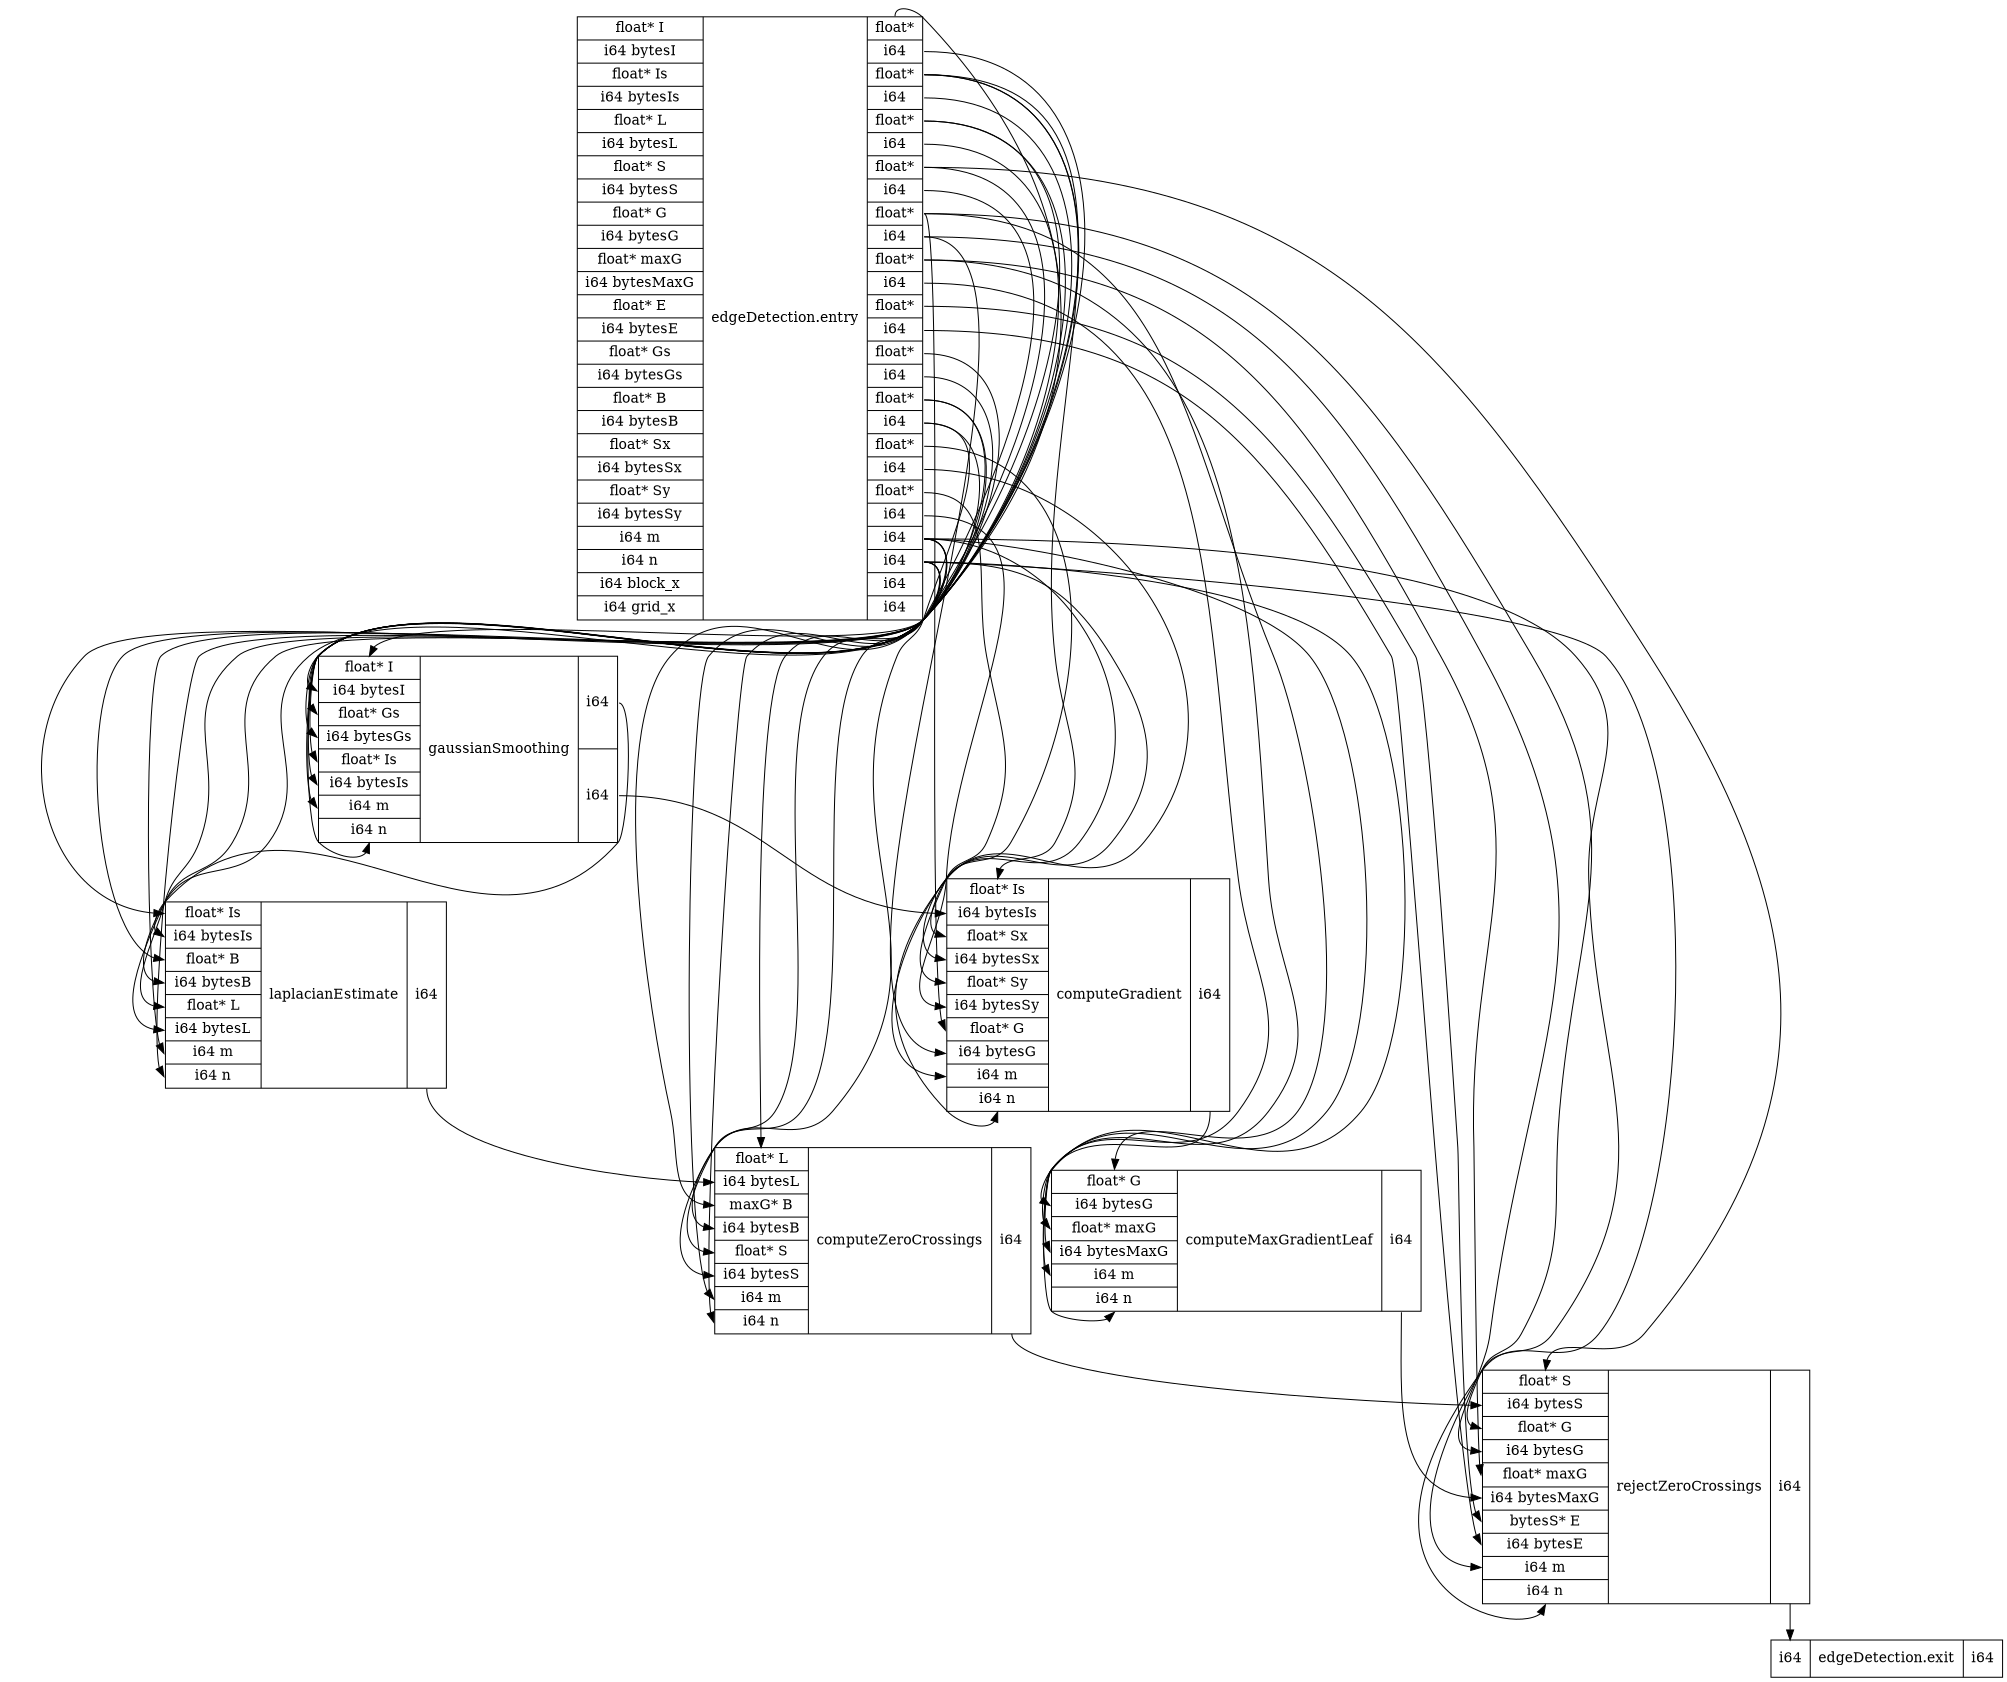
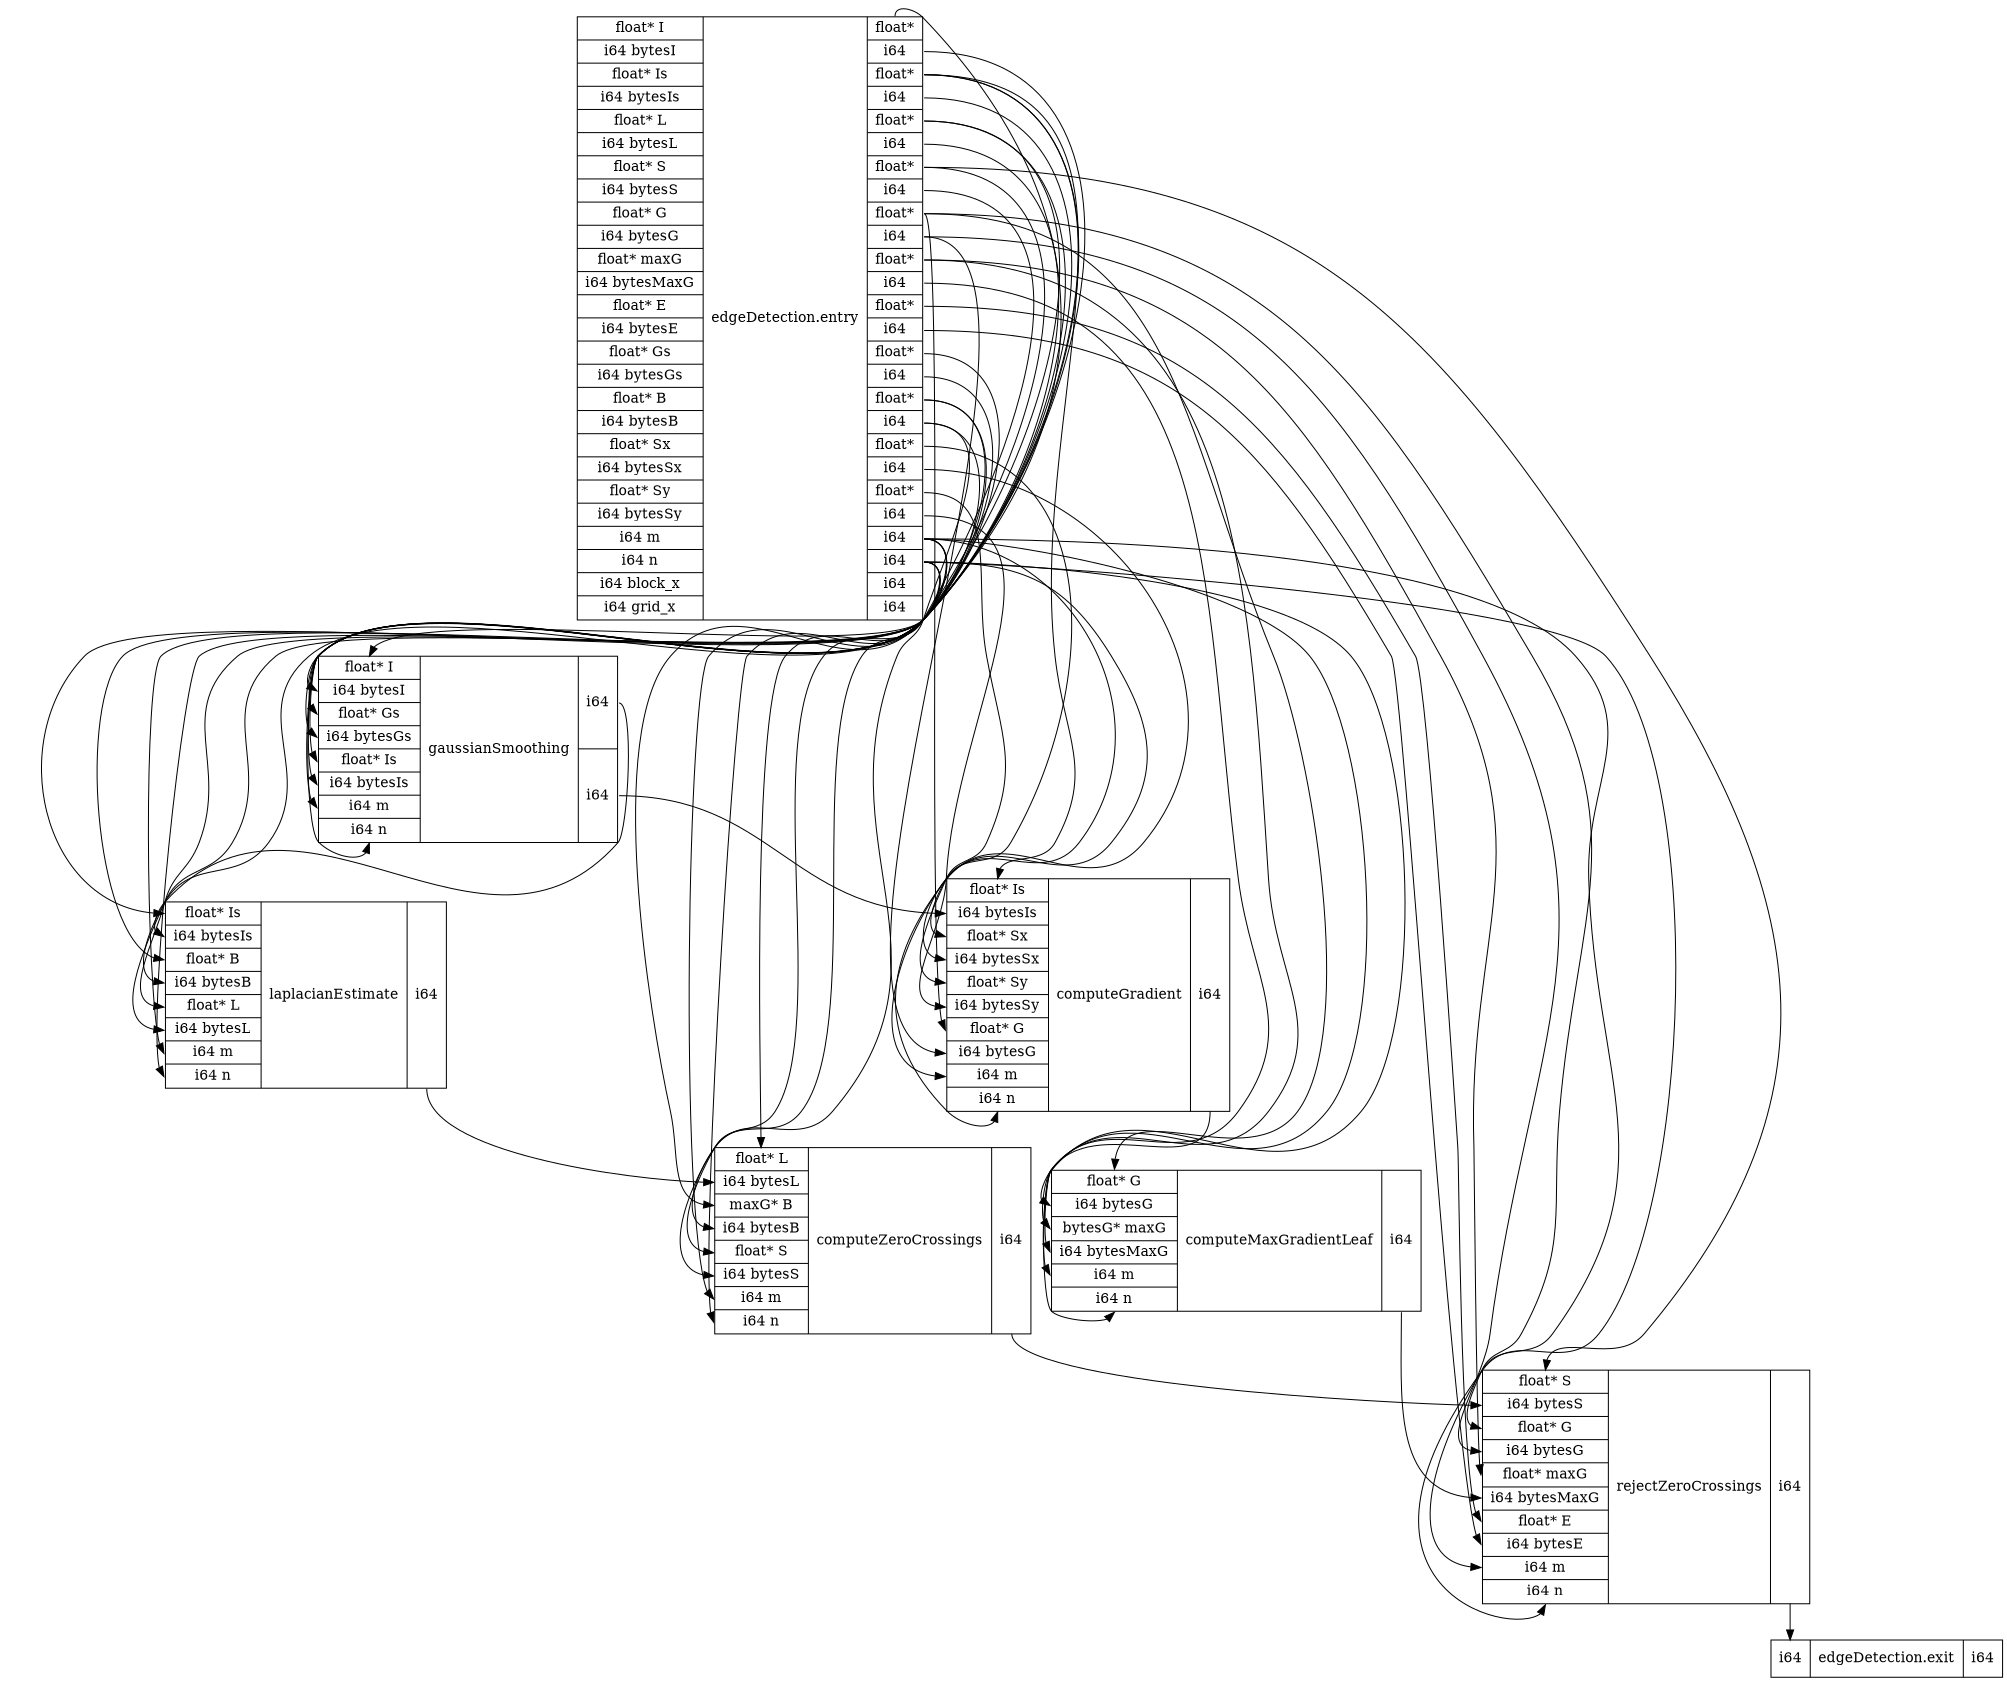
(1114, 1228) -> (1114, 1228)
(1545, 1521) -> (1545, 1521)
